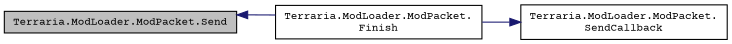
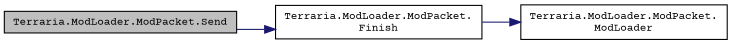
(262, 15) -> (251, 29)
(624, 22) -> (624, 22)
